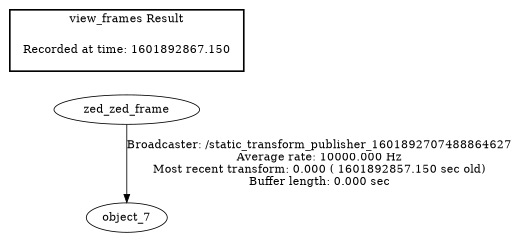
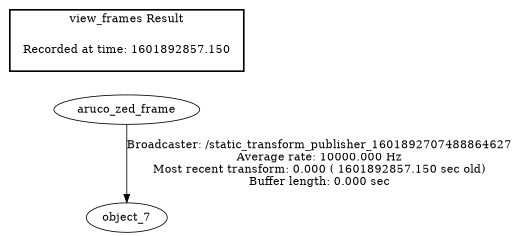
(127, 50) -> (127, 50)
(127, 110) -> (127, 110)
